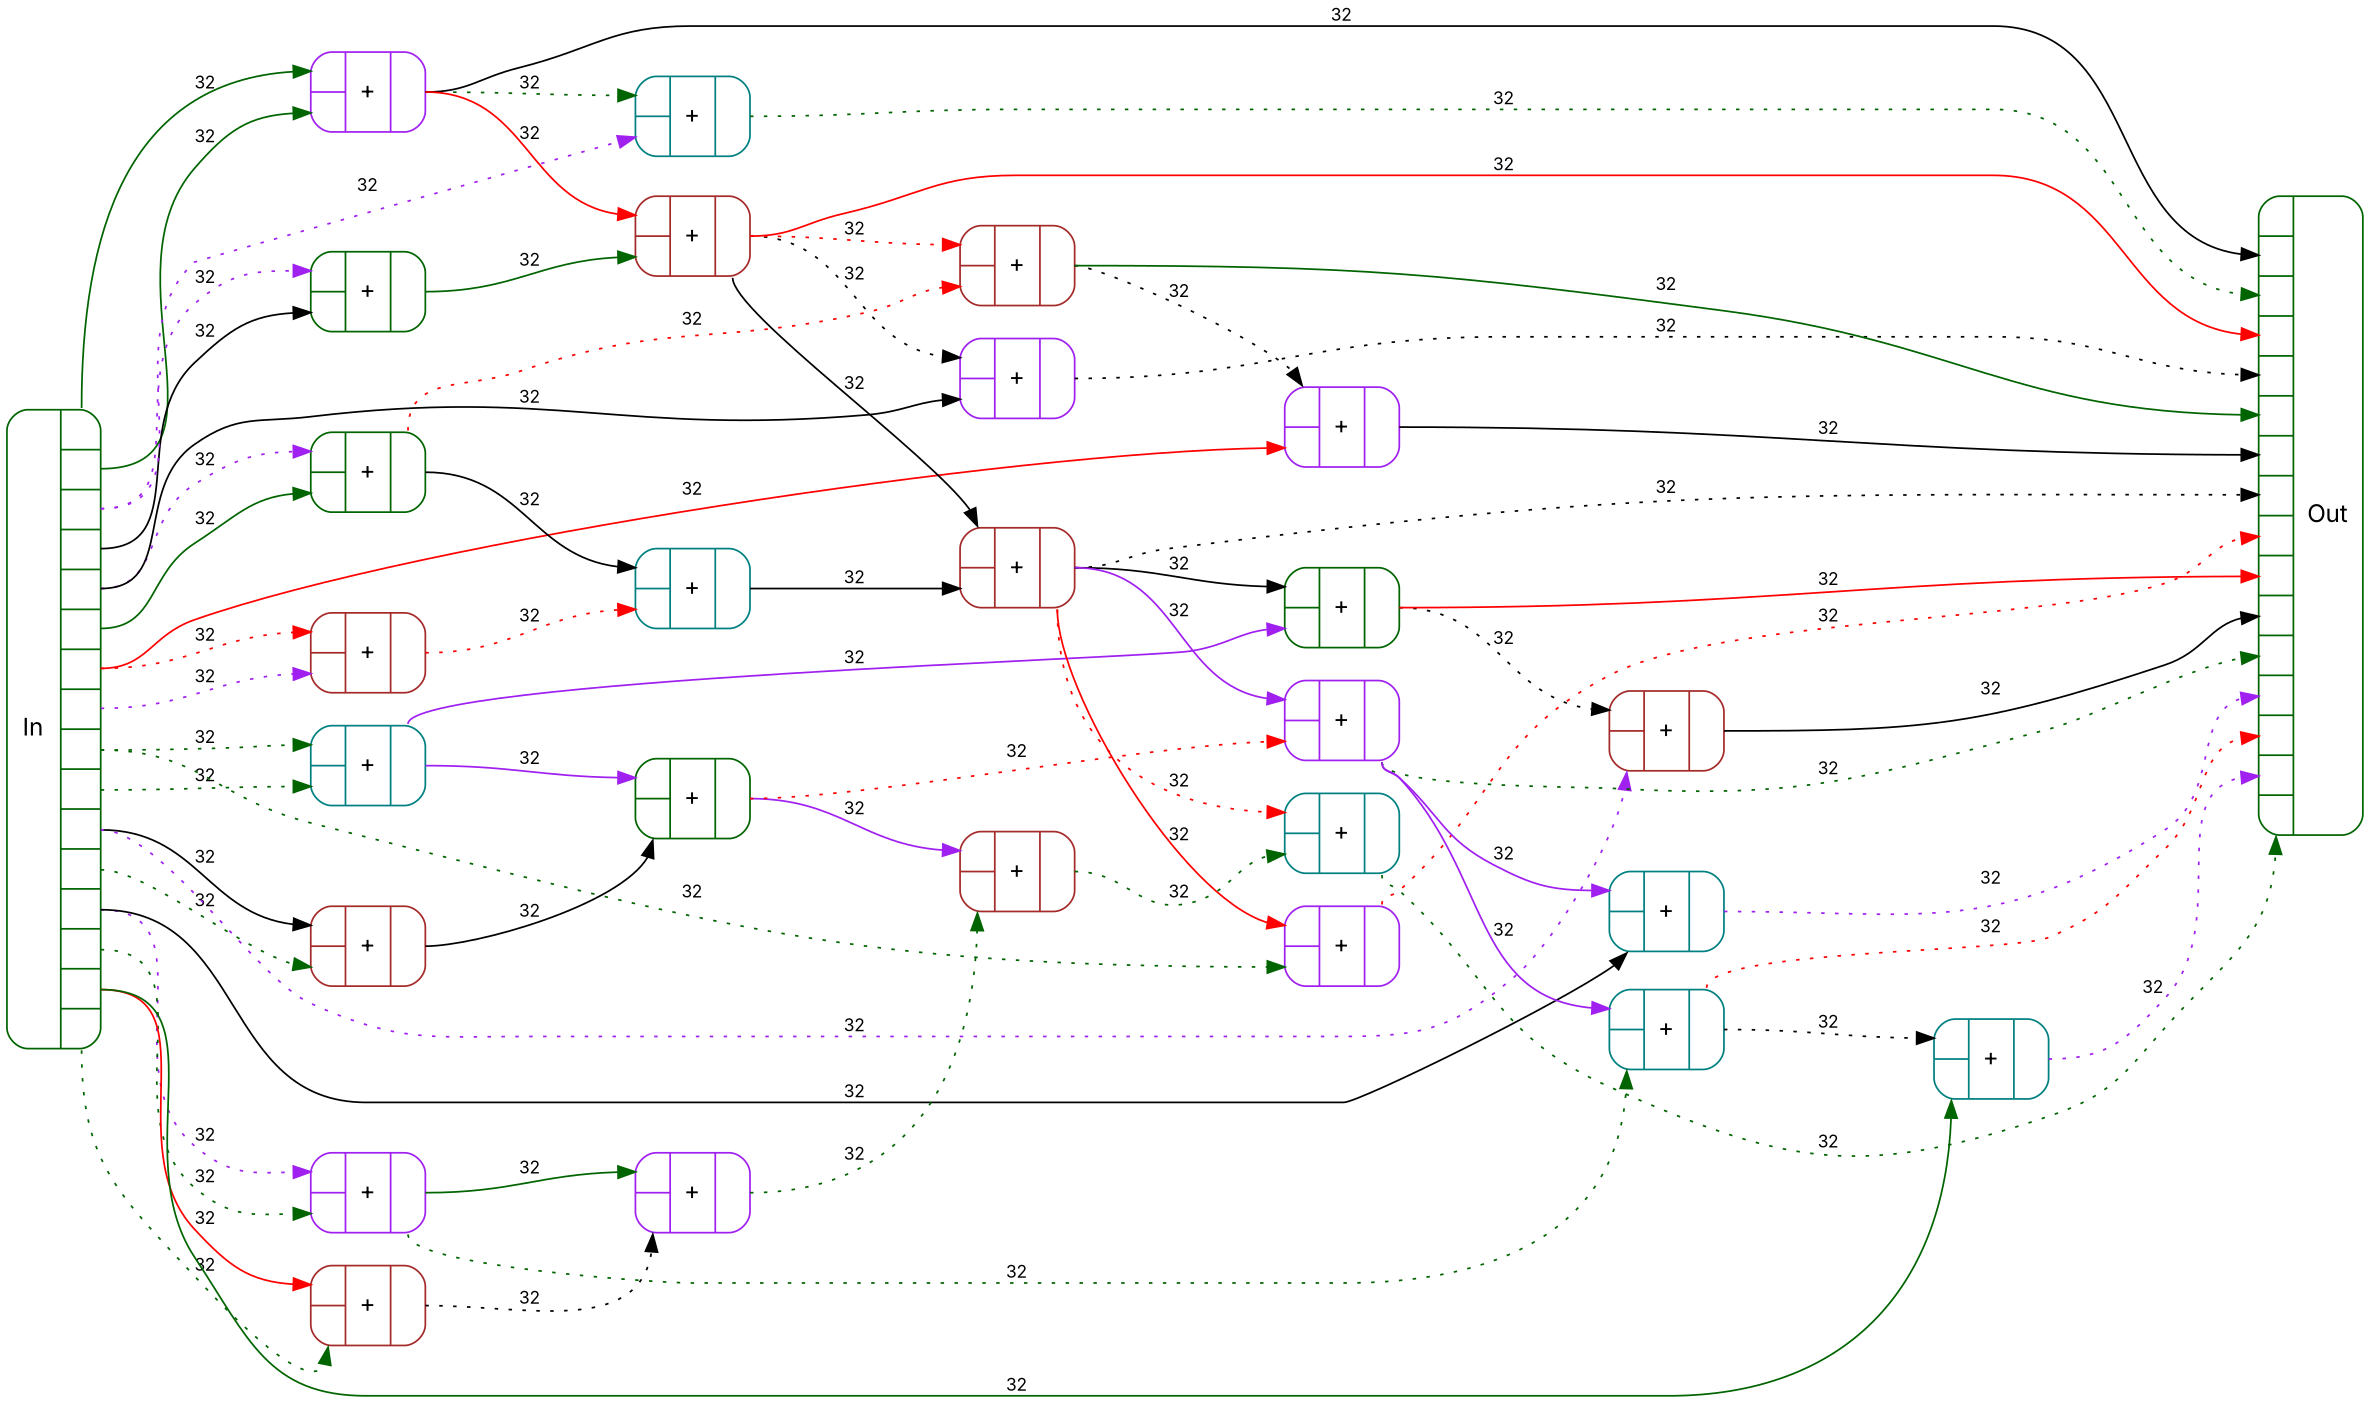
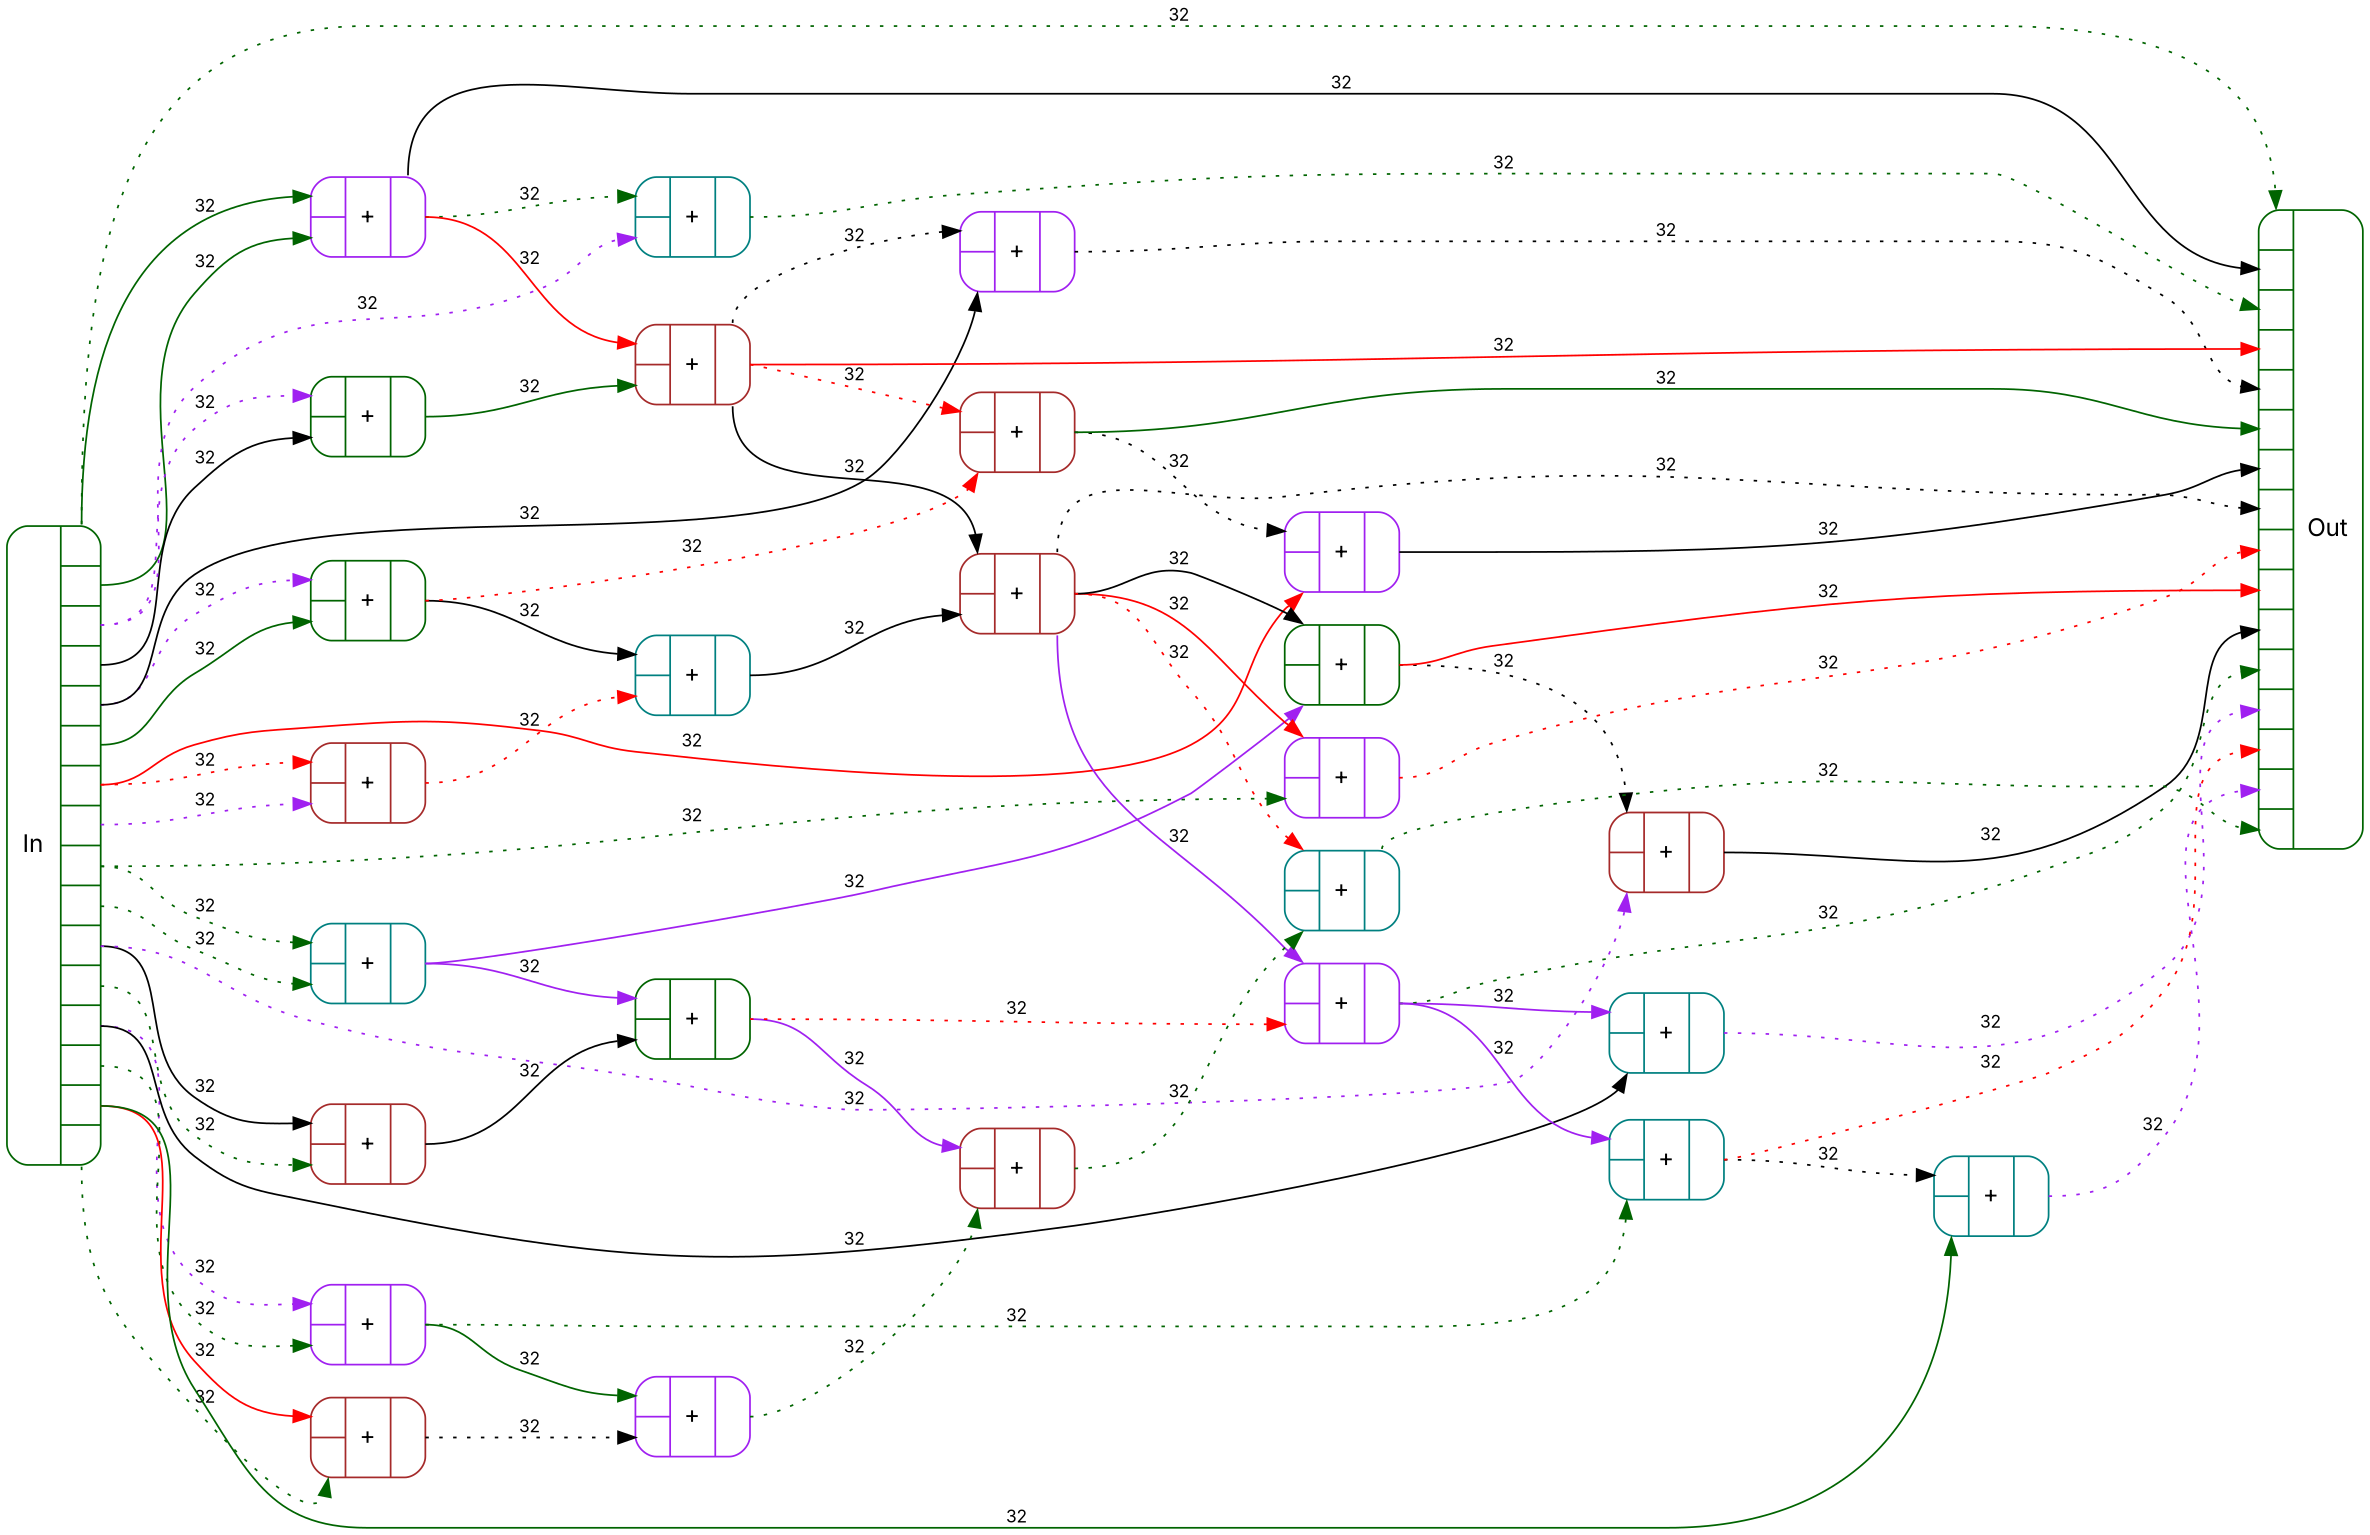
none -> (1036, 26)
